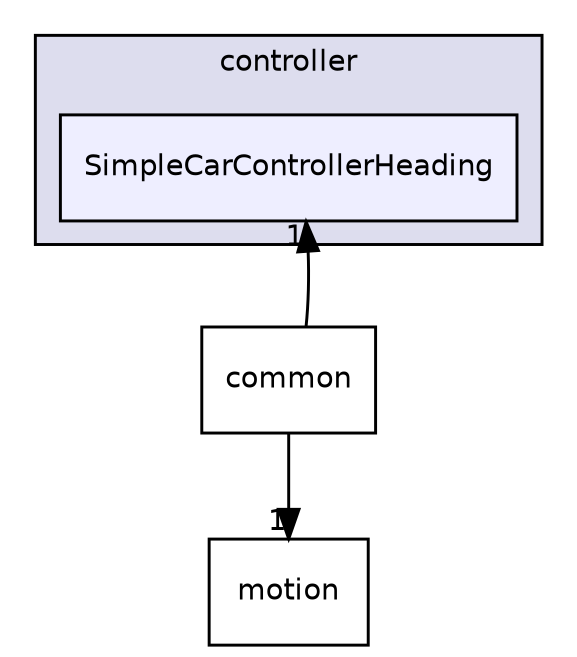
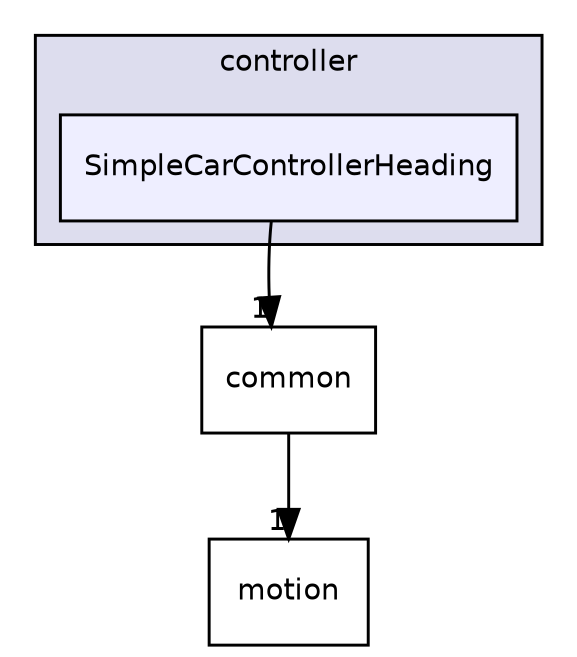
(308, 289) -> (269, 263)
